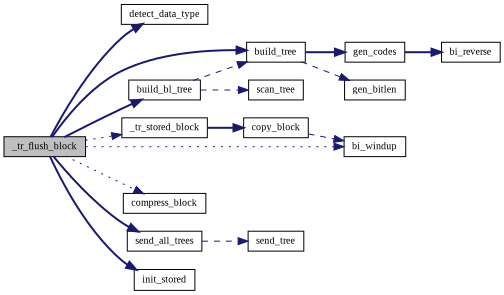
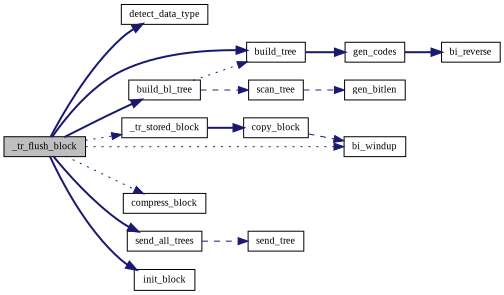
(321, 69) -> (319, 90)
(215, 73) -> (215, 73)
(165, 280) -> (165, 280)
